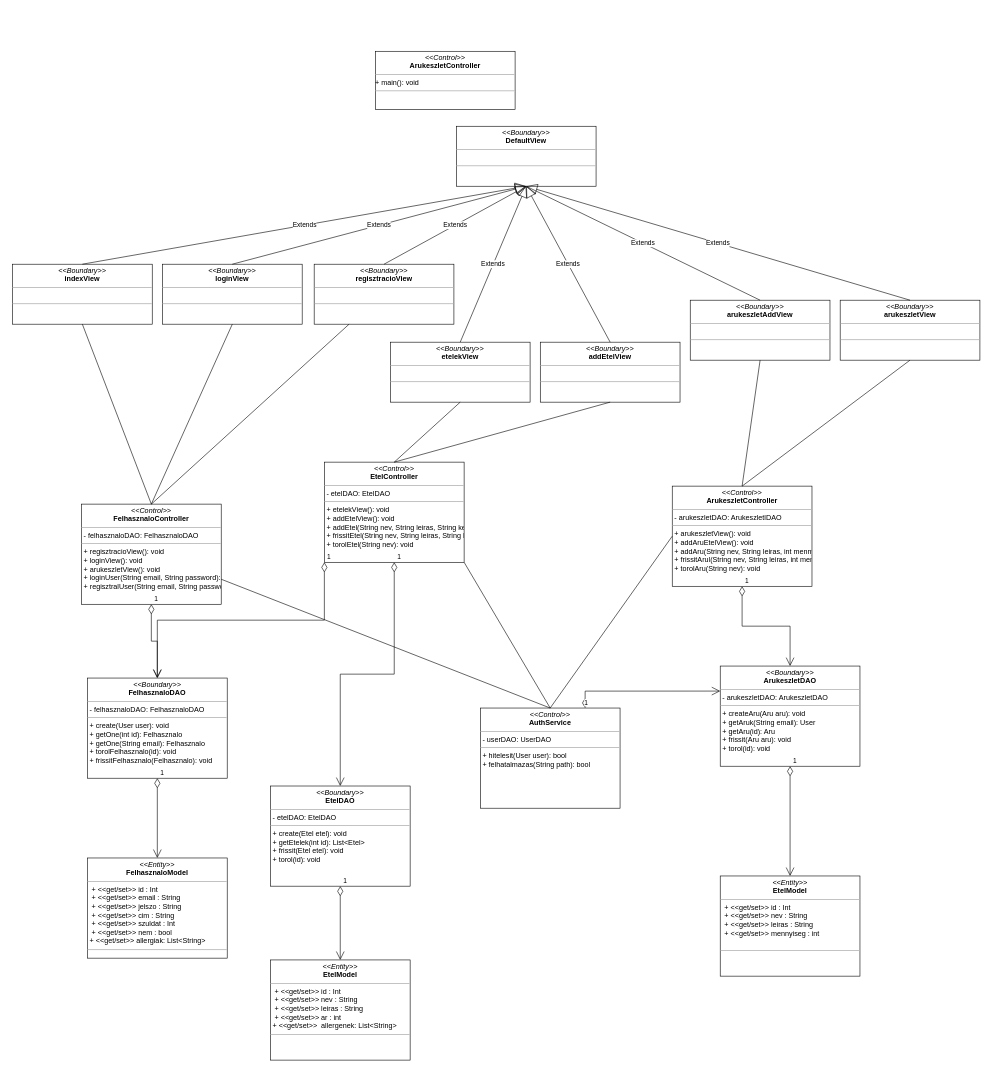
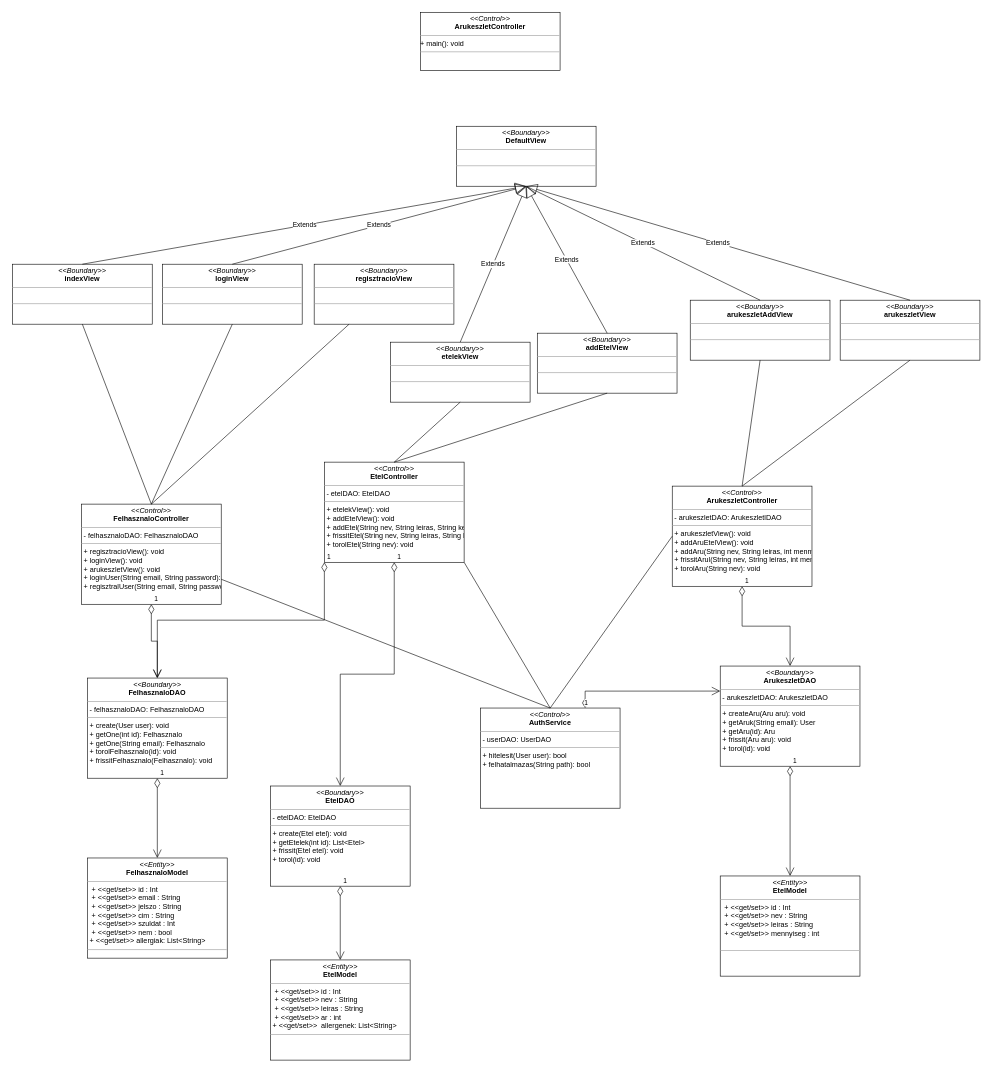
(445, 80) -> (490, 41)
(450, 228) -> none
(610, 372) -> (607, 363)
